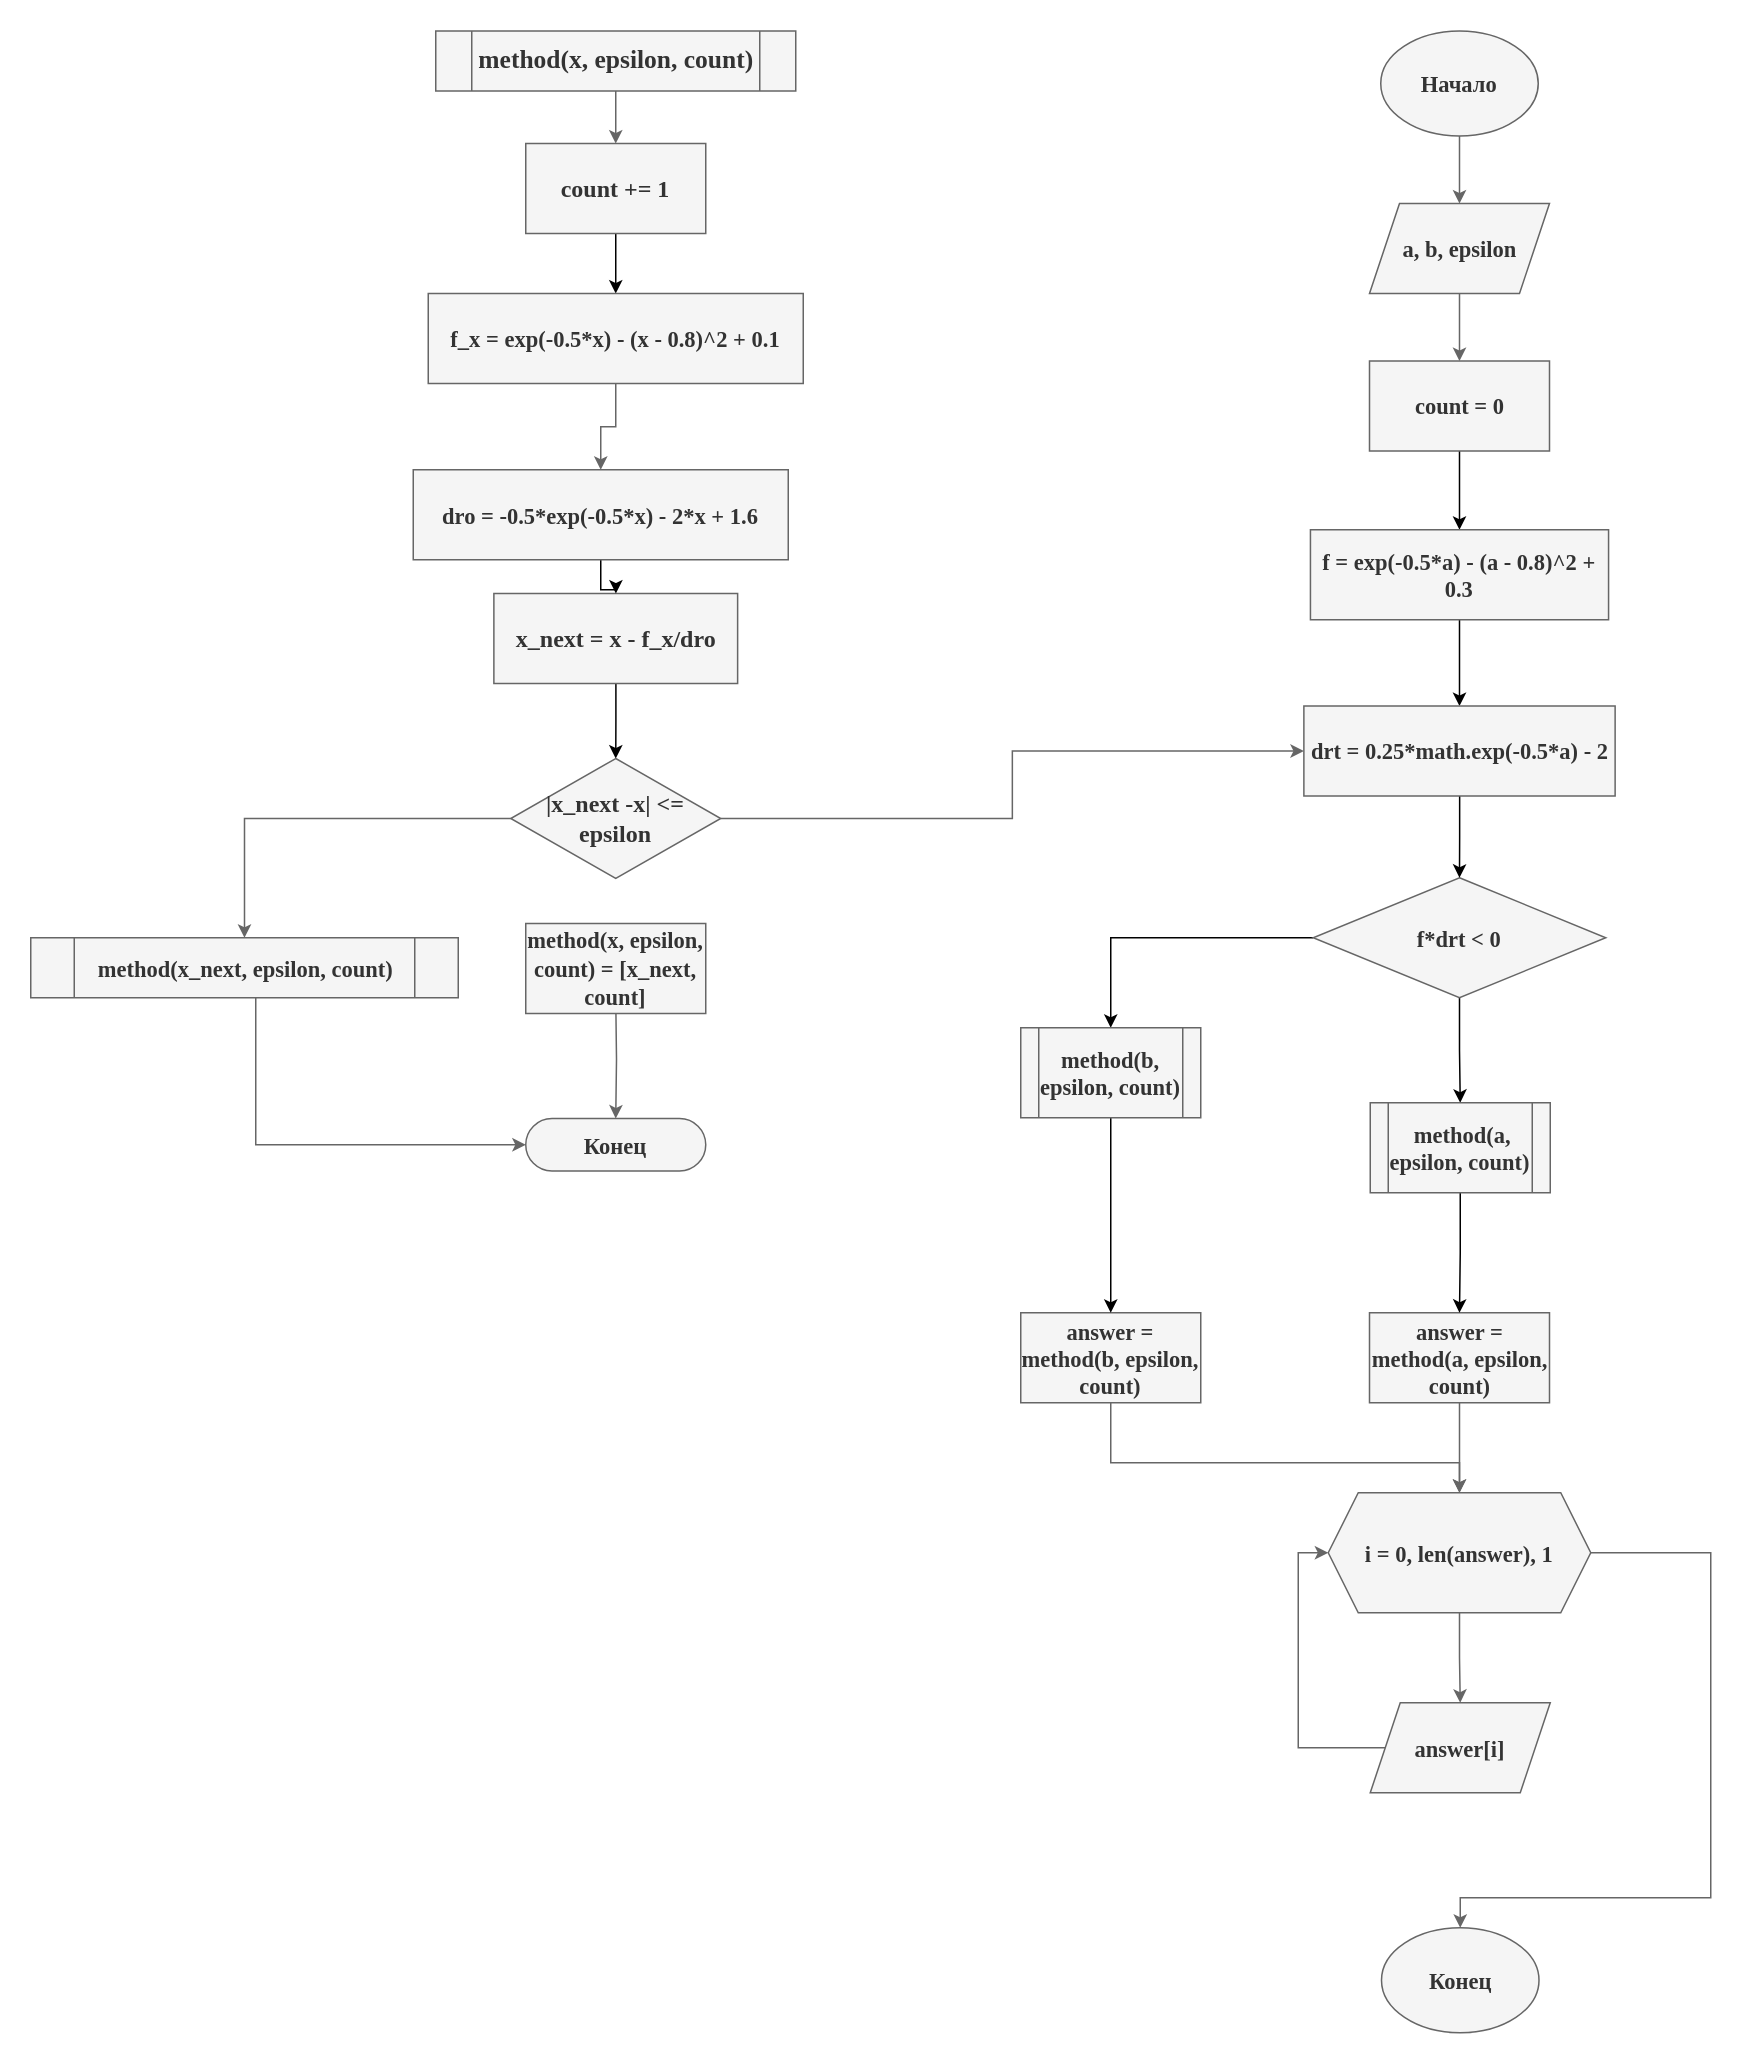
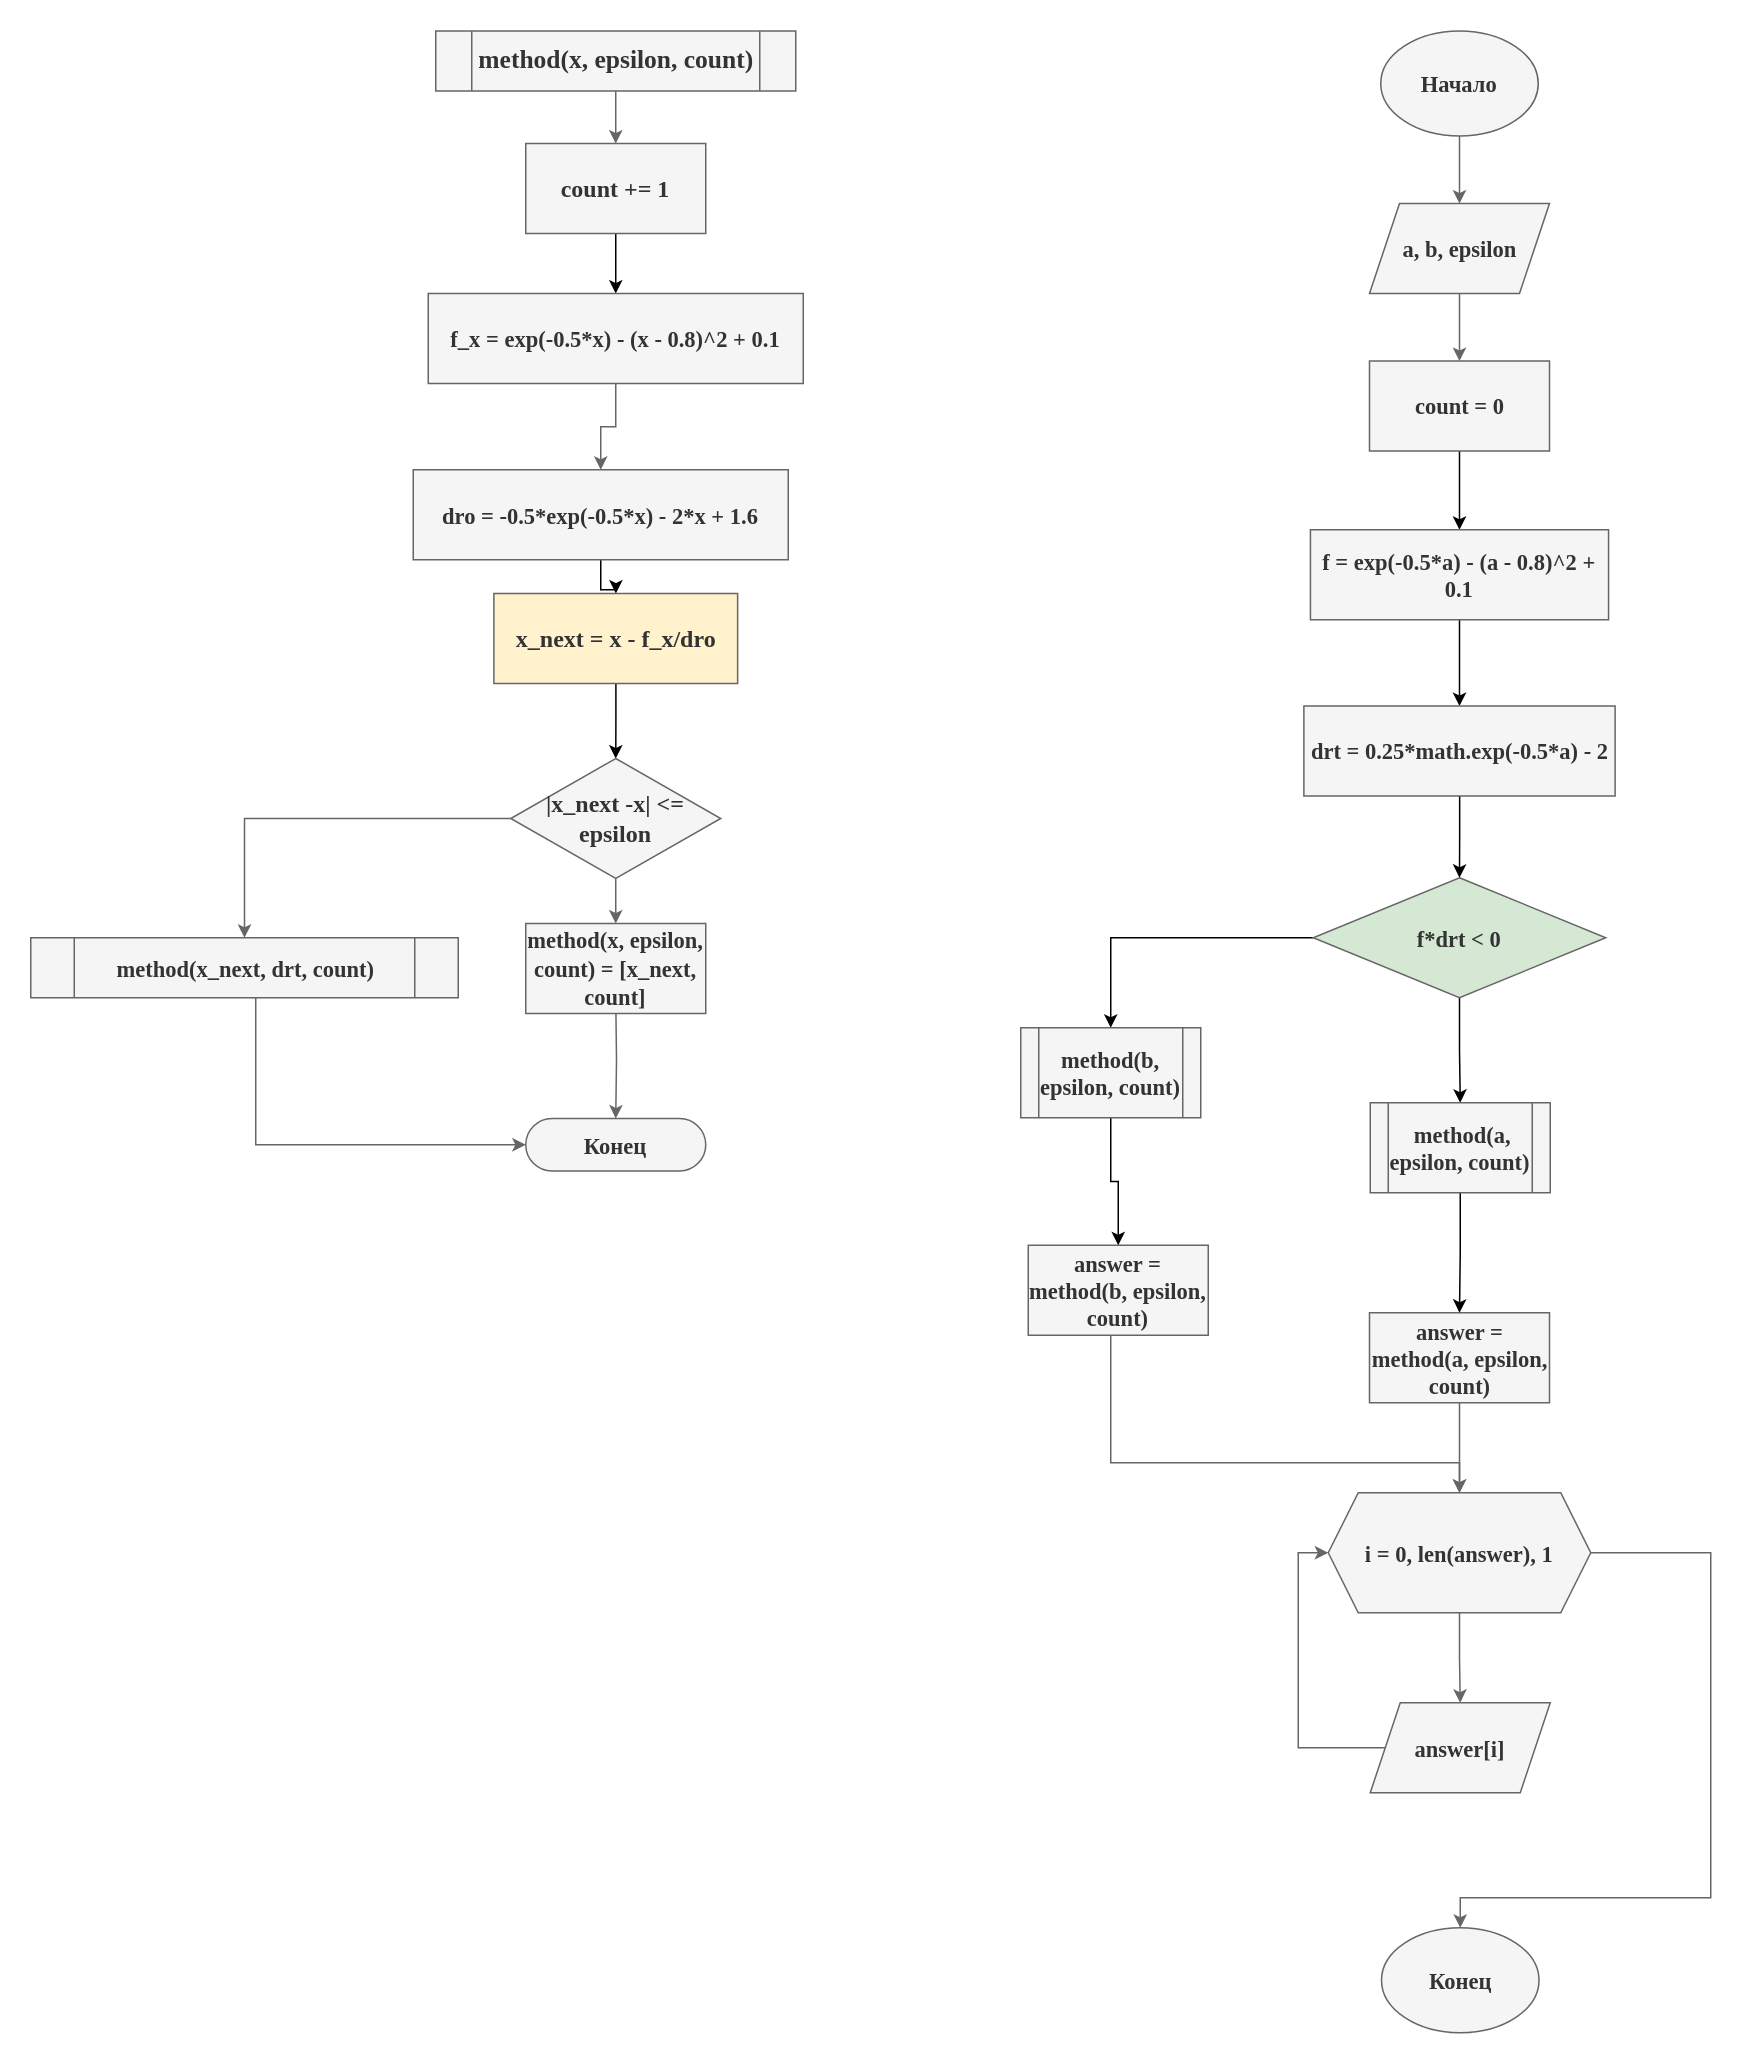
(1460, 575) -> (1460, 575)
(616, 638) -> (616, 638)
(1012, 790) -> (616, 906)
(1460, 938) -> (1460, 938)
(246, 968) -> (246, 968)
(1111, 1358) -> (1118, 1290)
